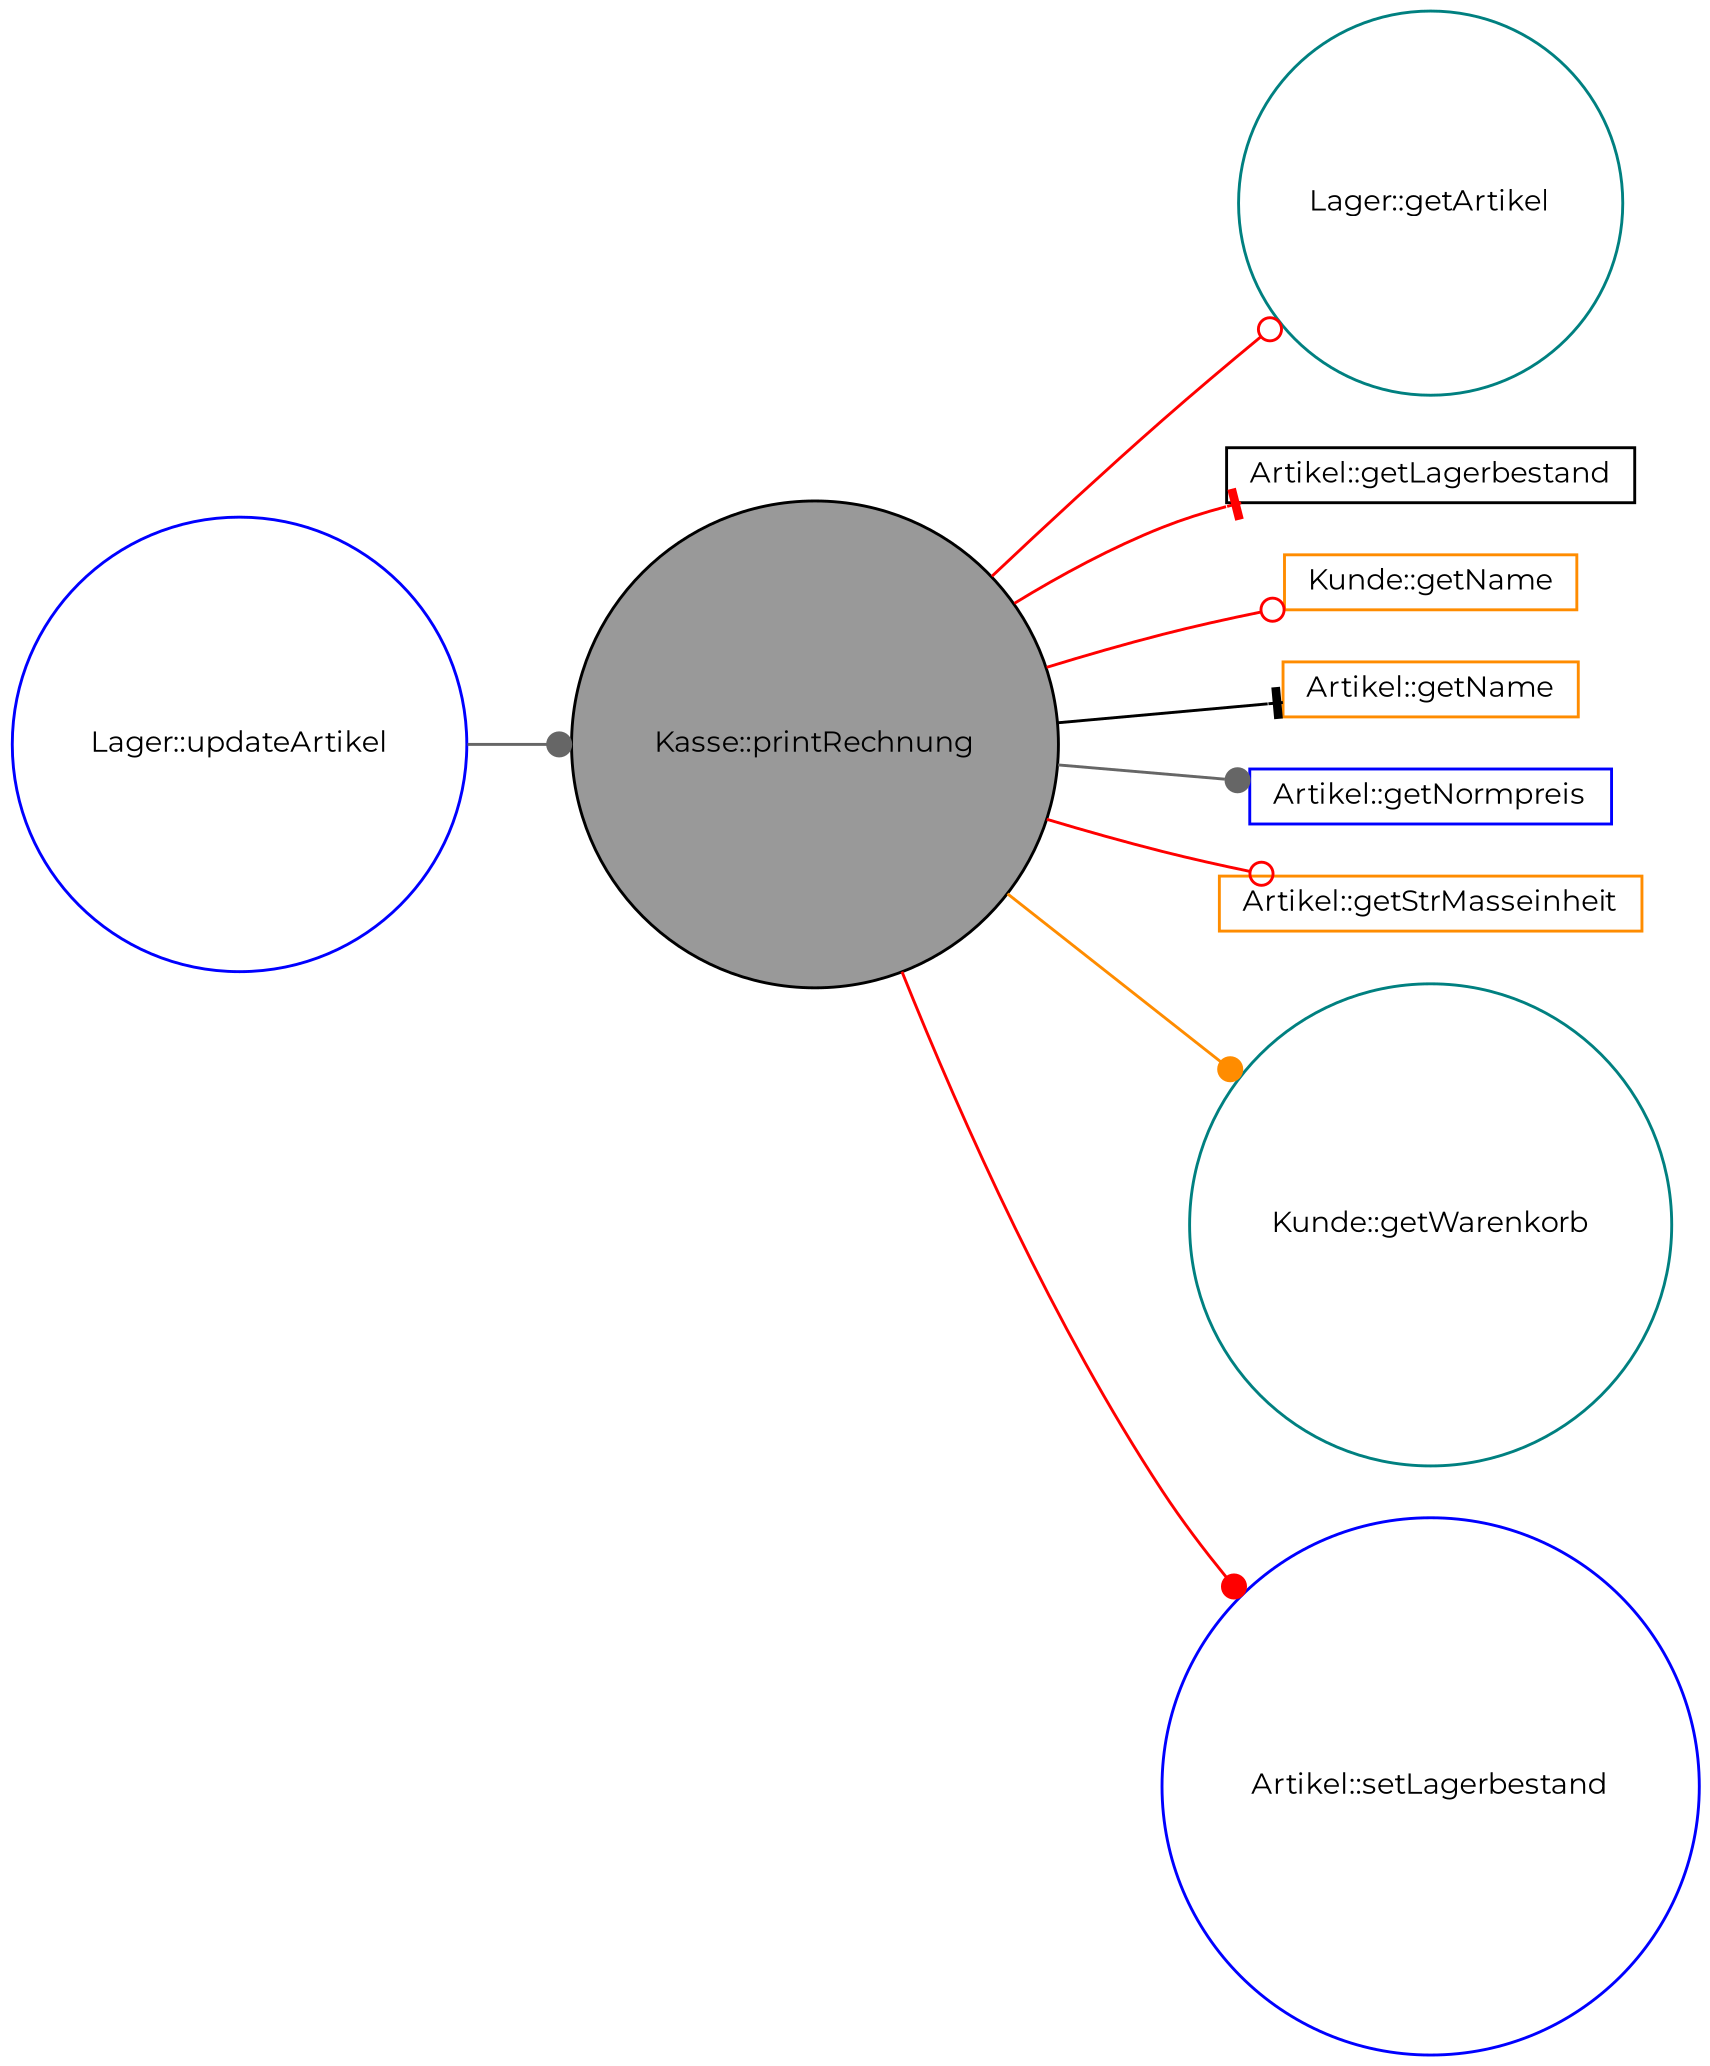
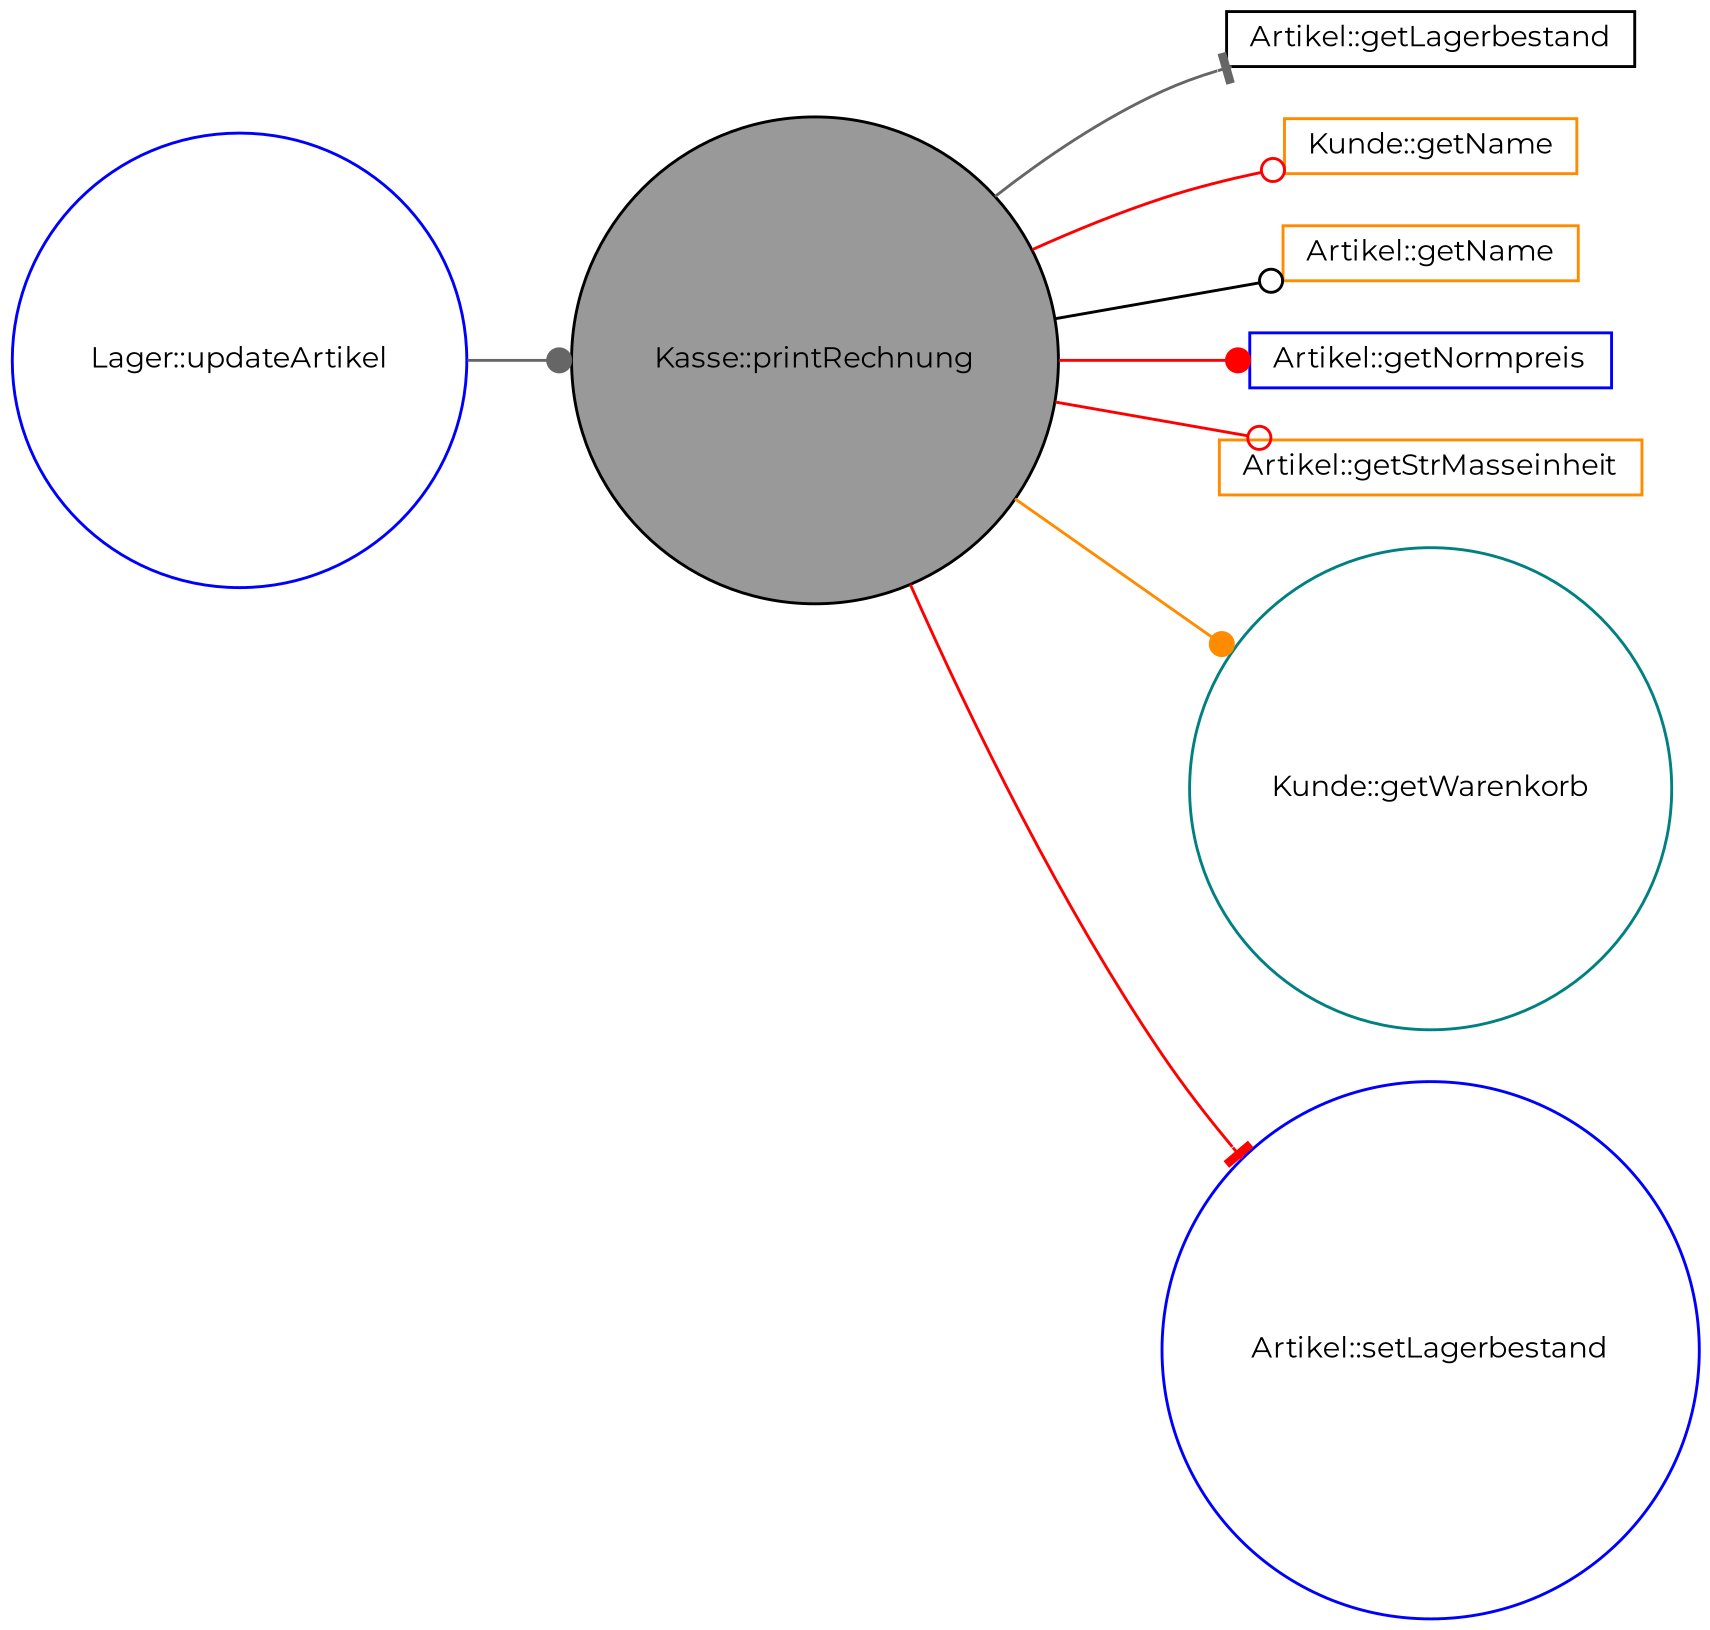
(1431, 203) -> none
(1117, 547) -> (1101, 124)
(1163, 713) -> (1157, 301)
(1141, 772) -> (1142, 360)
(1044, 1286) -> (1054, 876)
